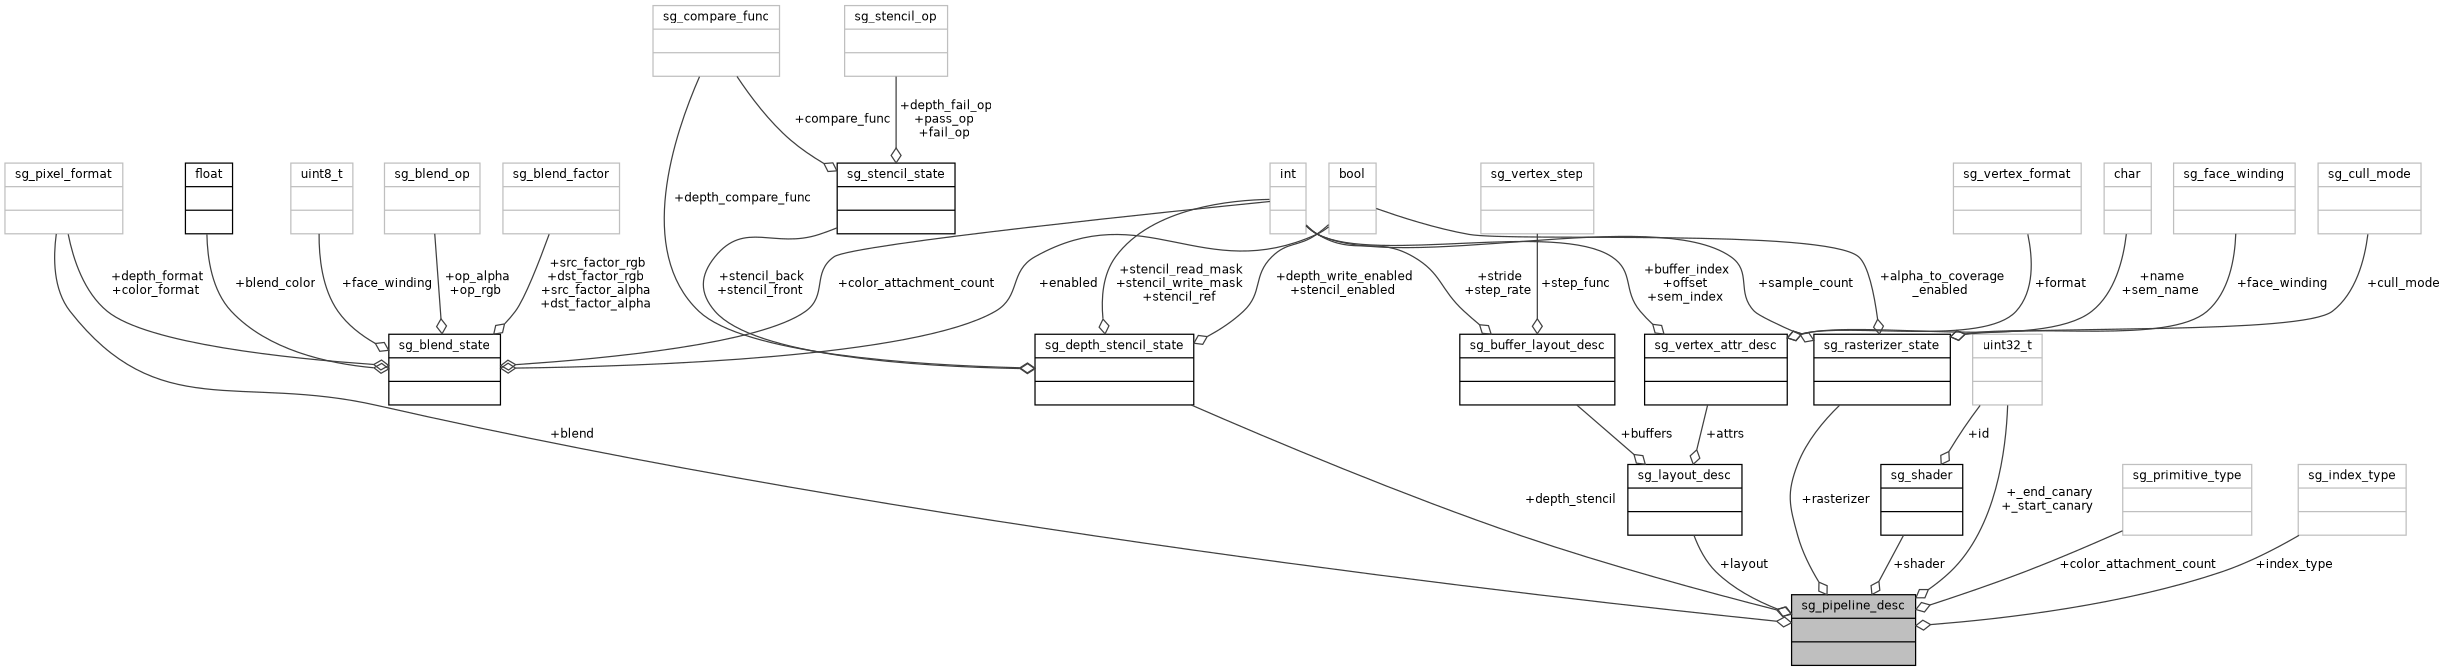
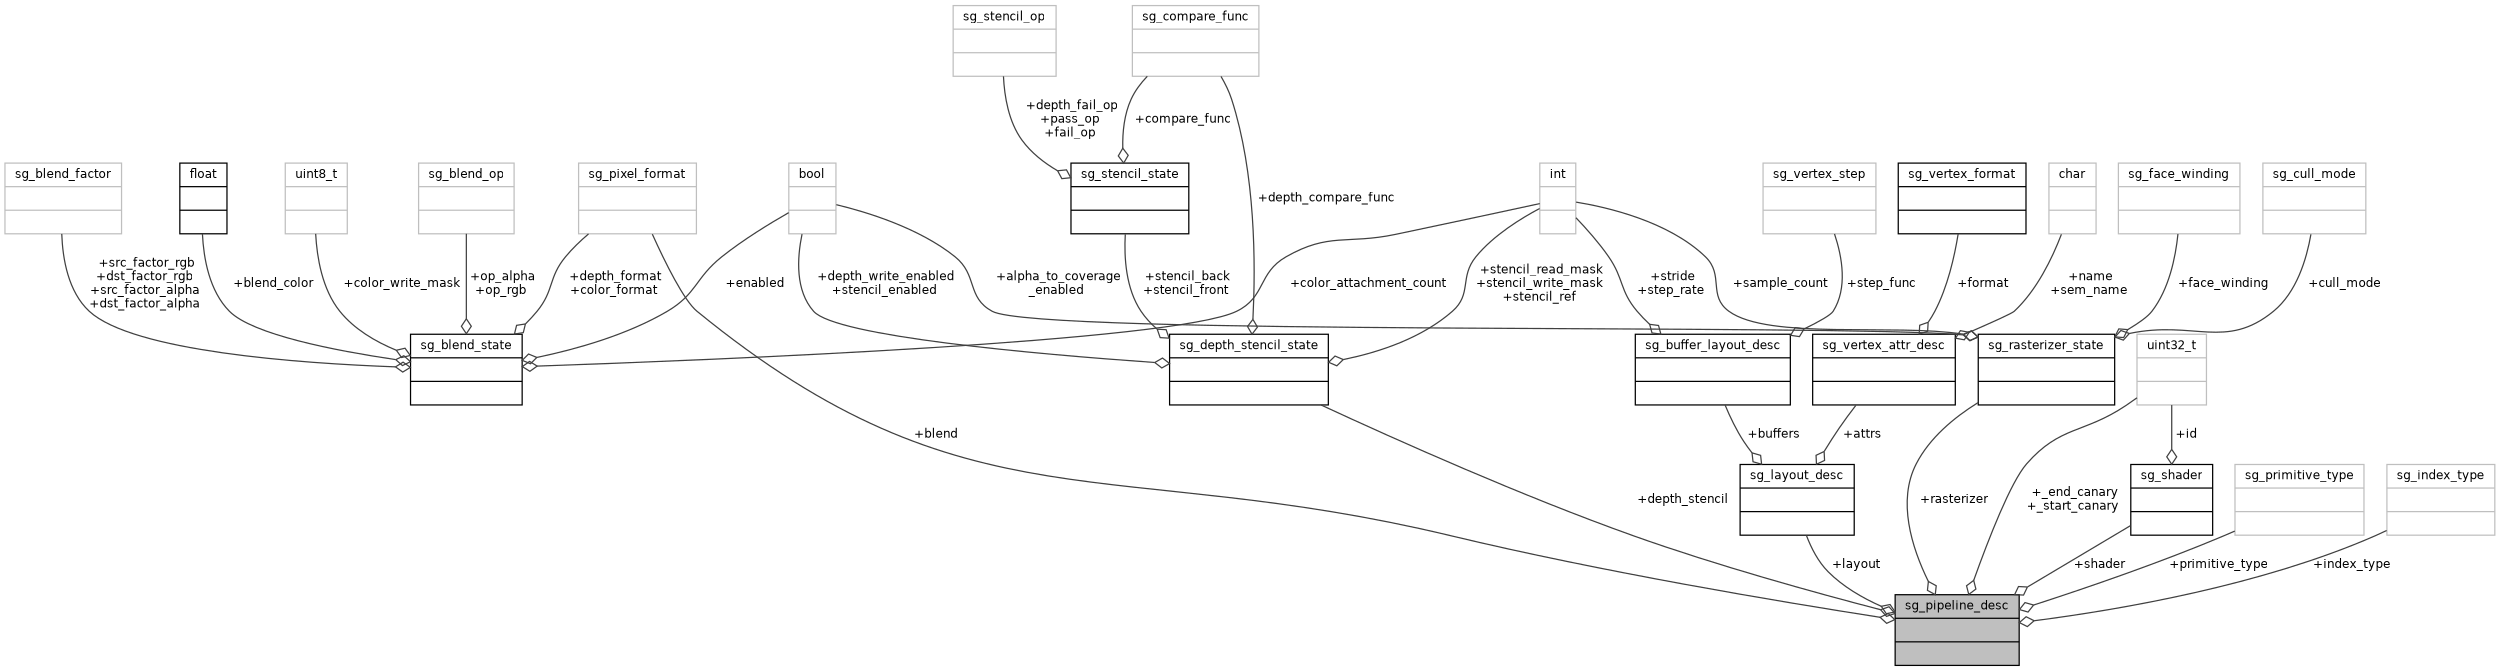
(2017, 198) -> (1962, 198)
(1577, 246) -> none
(385, 284) -> (401, 284)
(2136, 565) -> (2217, 565)
